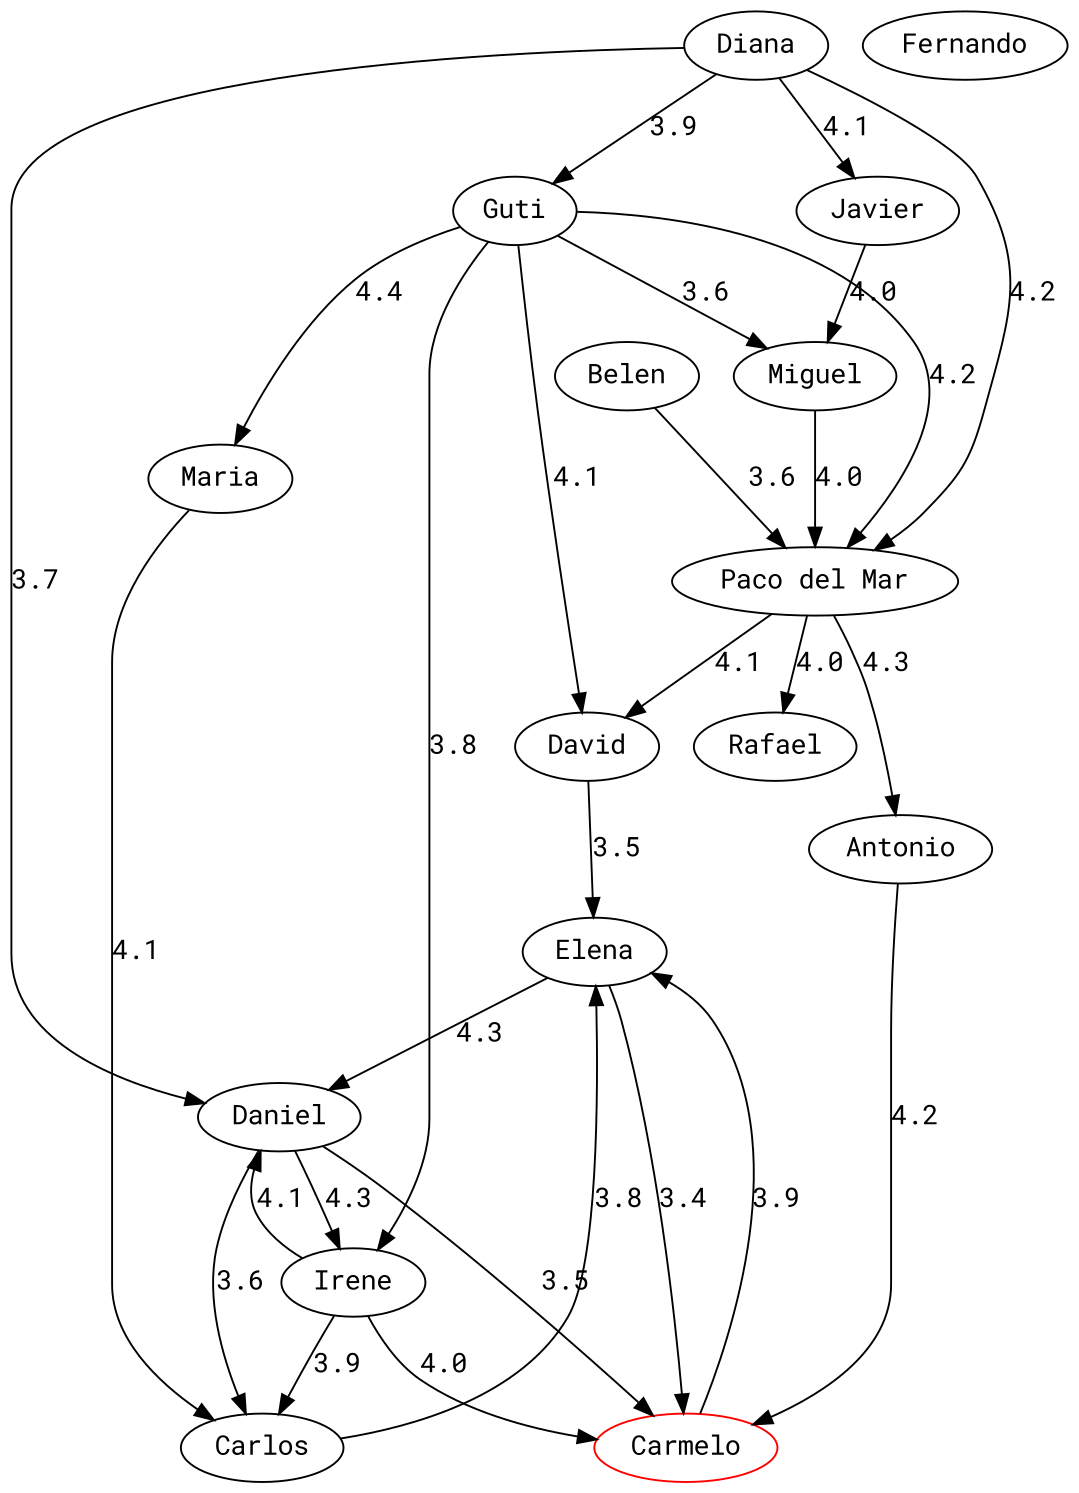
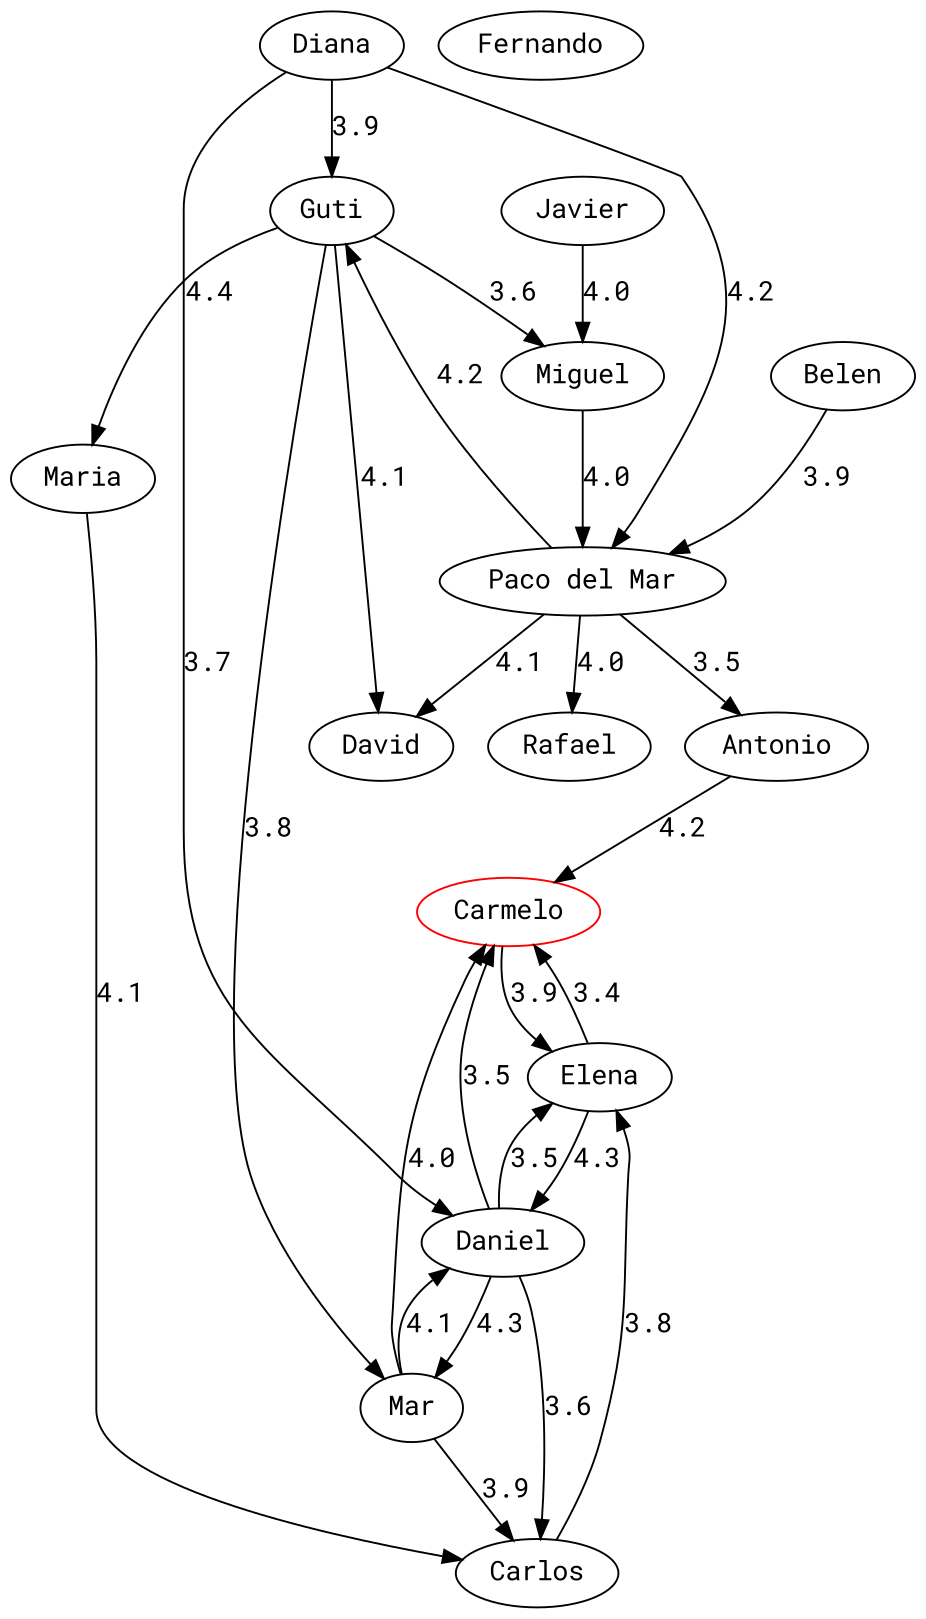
(811, 120) -> none
(868, 296) -> (439, 414)
(772, 479) -> (827, 479)
(886, 664) -> (717, 664)
(591, 839) -> (506, 1157)
(353, 1282) -> (412, 1408)
